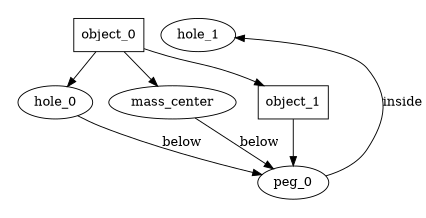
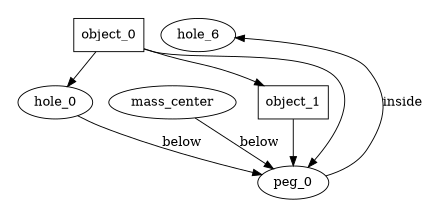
(198, 35) -> (198, 35)
(138, 66) -> (288, 60)
